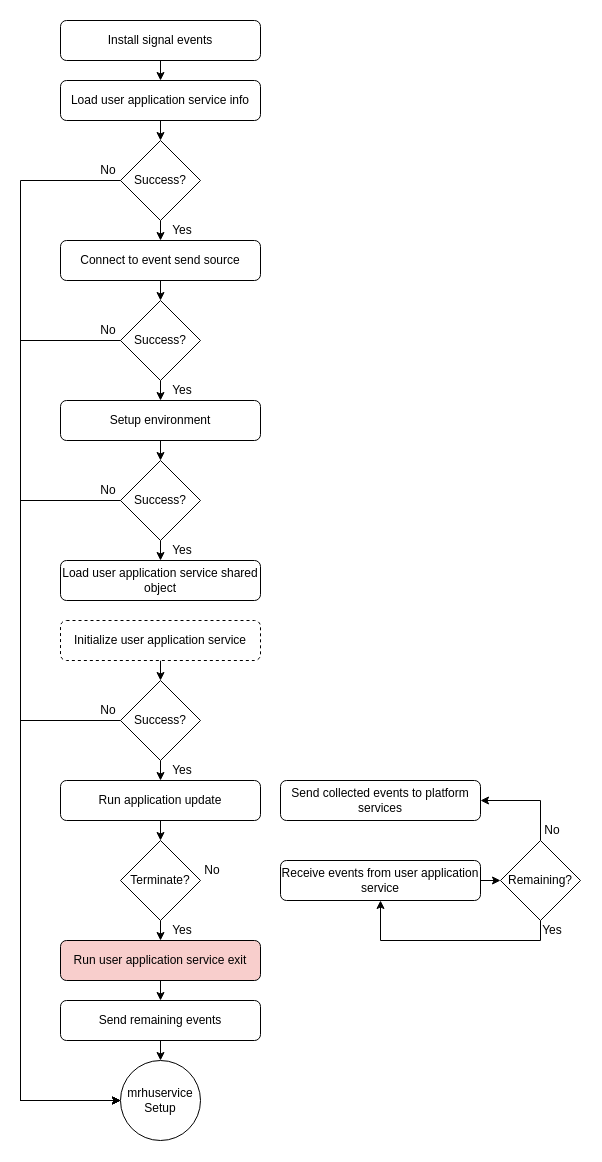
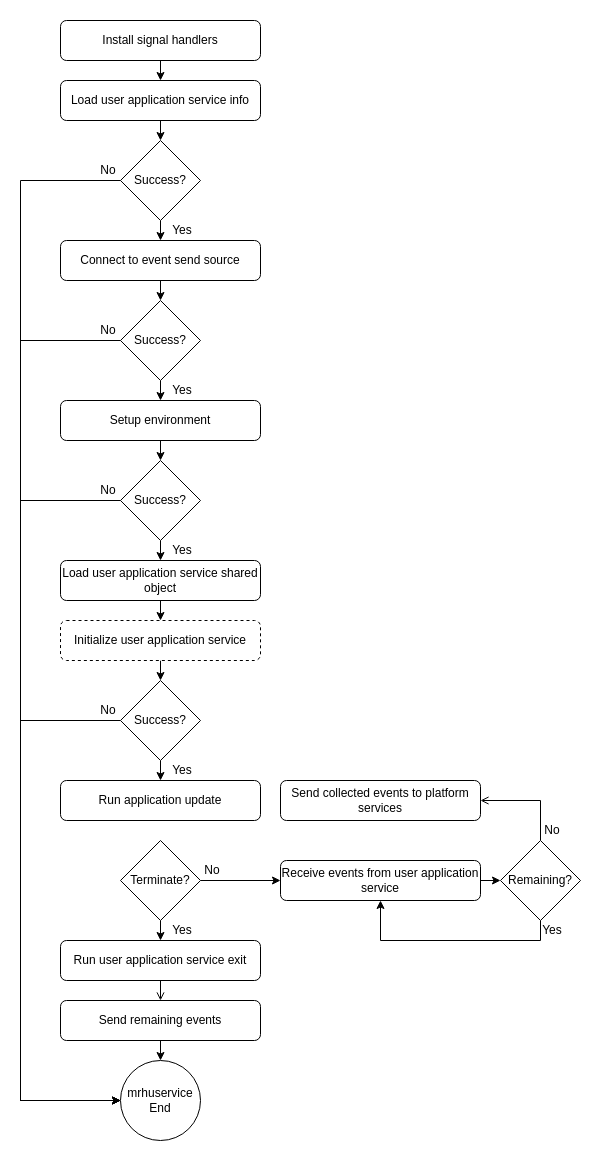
(161, 41) -> (161, 41)
none -> (161, 607)
(488, 801) -> (486, 801)
(161, 827) -> none
none -> (237, 881)
(161, 961) -> (161, 961)
(161, 992) -> (161, 994)
(161, 1101) -> (161, 1101)
